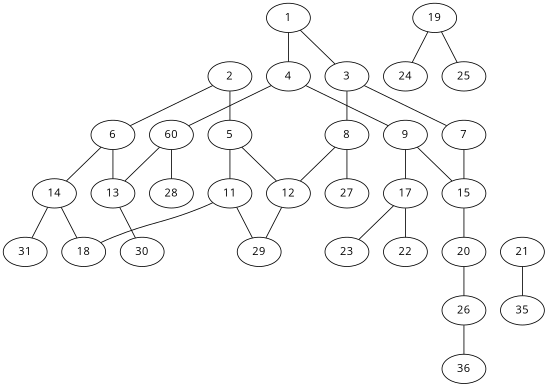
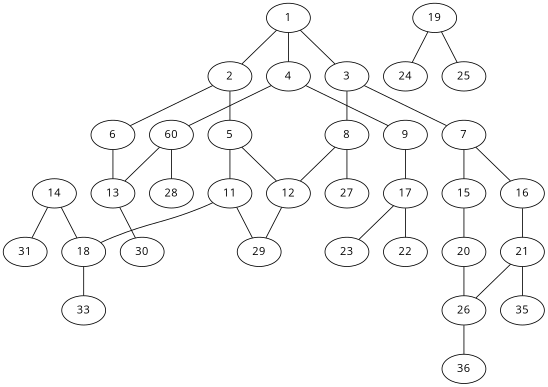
none -> (259, 47)
(84, 164) -> none
(435, 164) -> none
none -> (522, 193)
none -> (493, 281)
none -> (84, 310)
